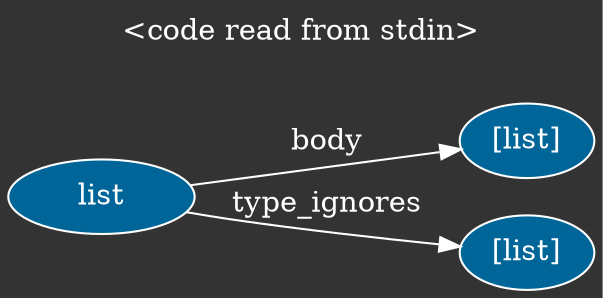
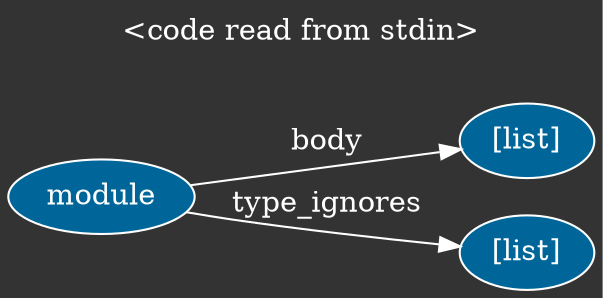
(101, 197) -> (101, 197)
